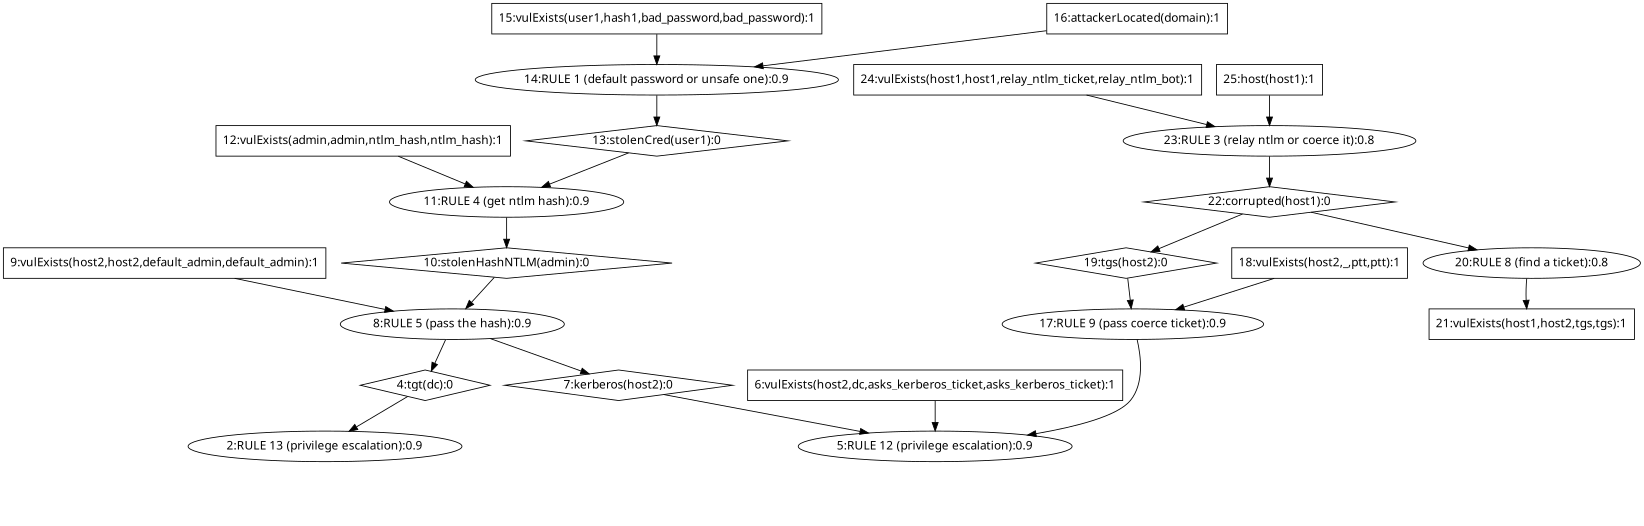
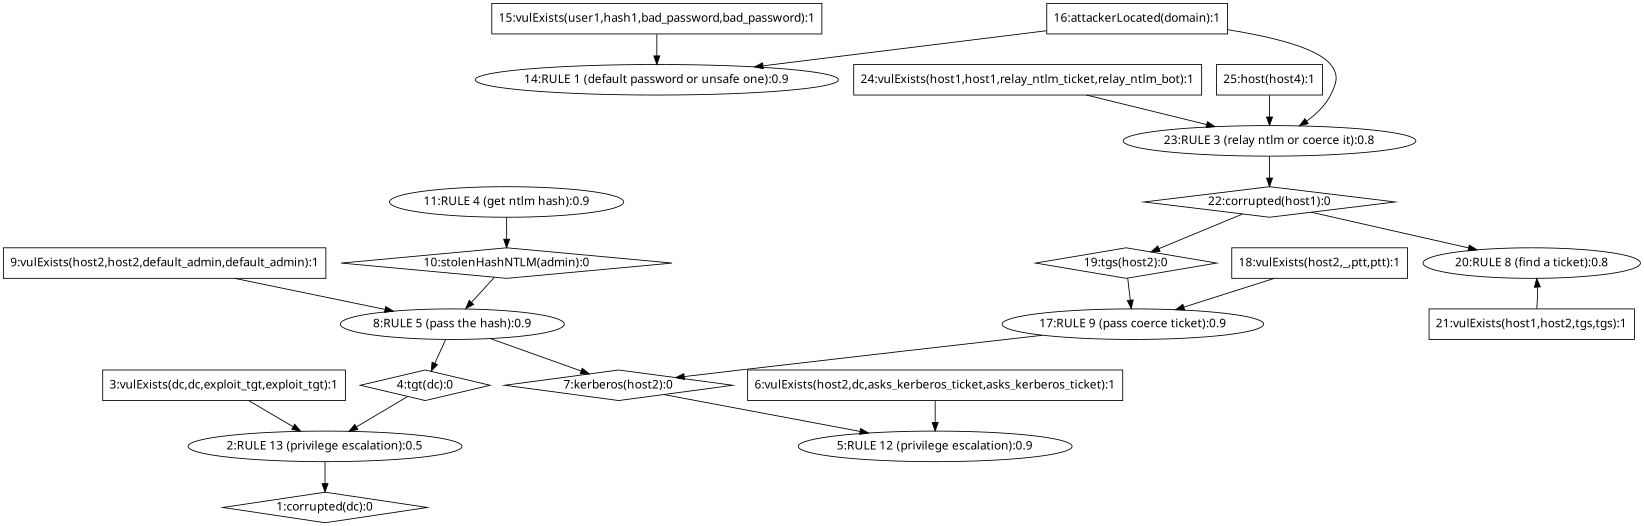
none -> (1314, 52)
(1270, 80) -> (1270, 80)
(363, 141) -> none
(657, 141) -> none
(1526, 289) -> (1537, 298)
none -> (224, 385)
(1115, 412) -> (863, 356)
(325, 446) -> (325, 446)
none -> (325, 507)
